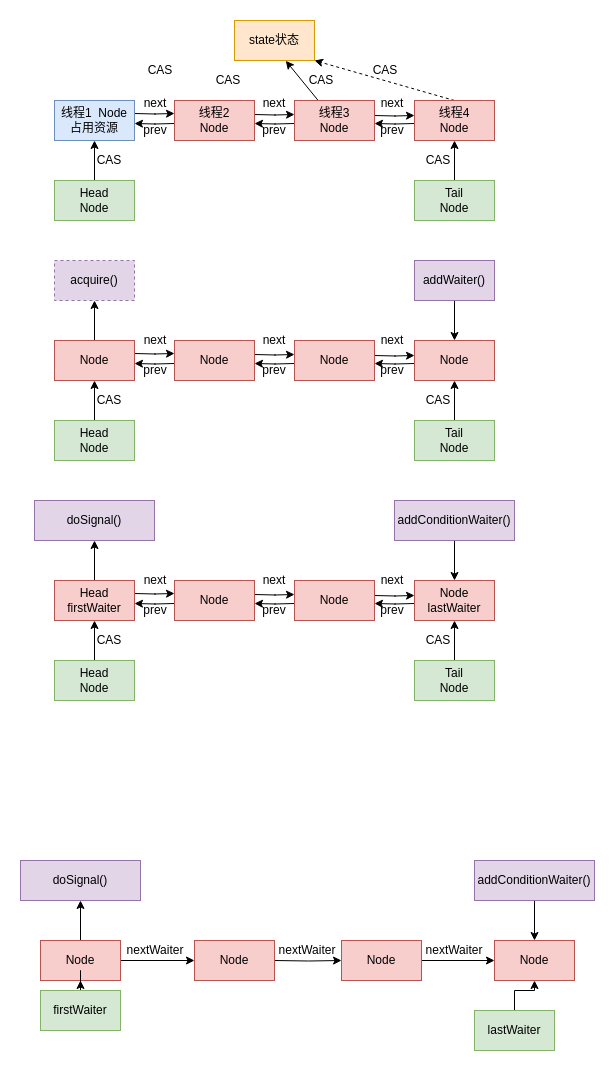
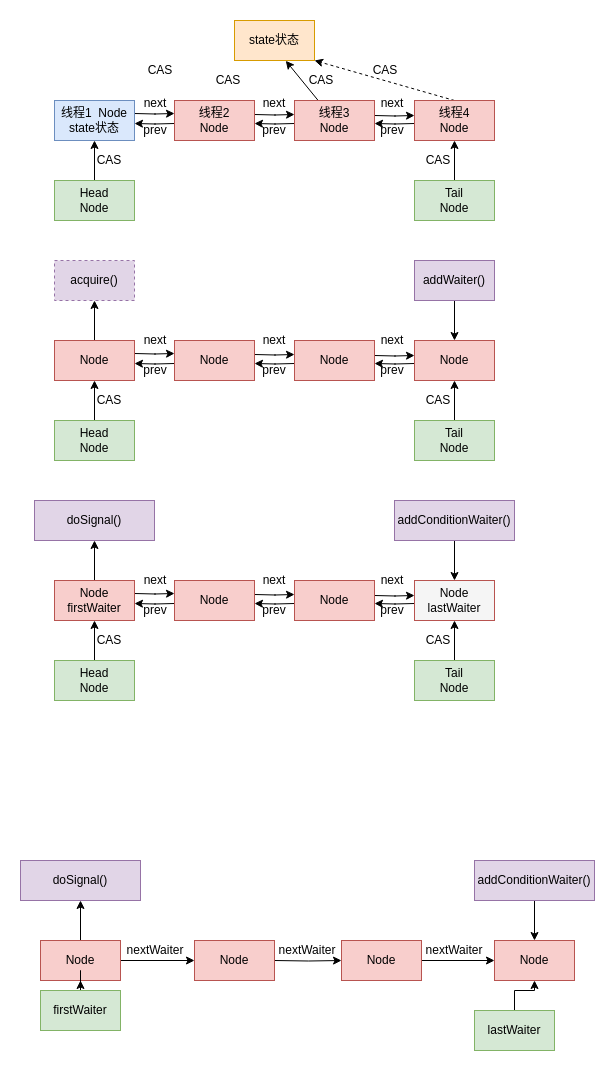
(95, 121) -> (95, 121)
(95, 601) -> (95, 601)
(455, 601) -> (455, 601)
